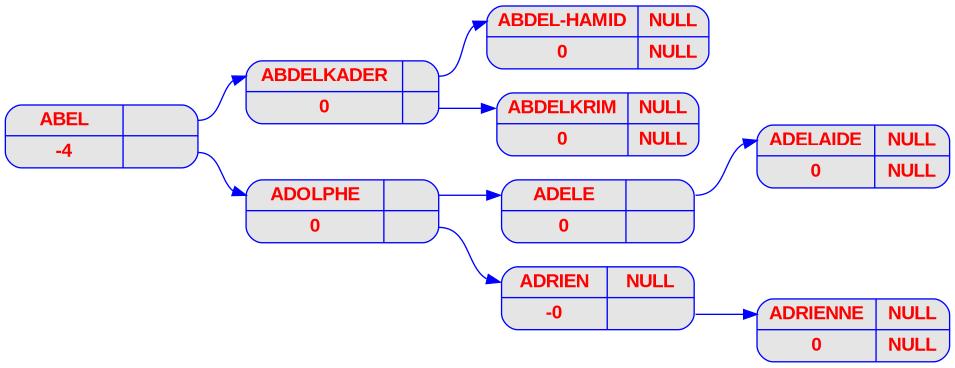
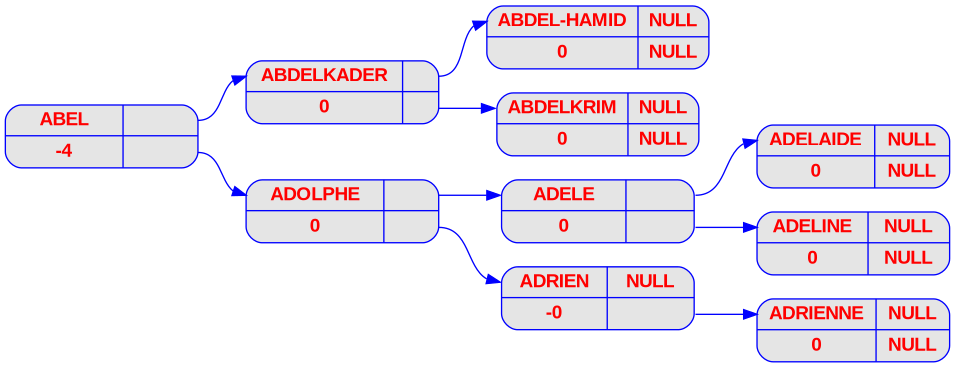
none -> (853, 243)
